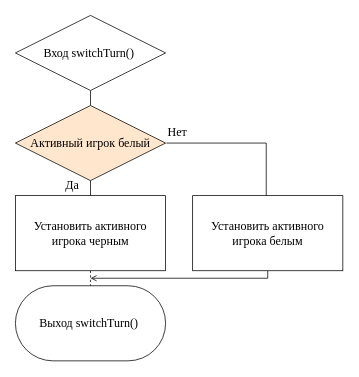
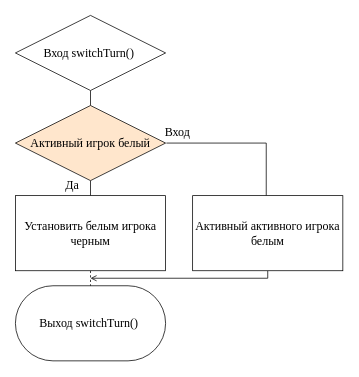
(177, 132) -> (177, 132)
(90, 233) -> (90, 233)
(267, 233) -> (267, 233)
